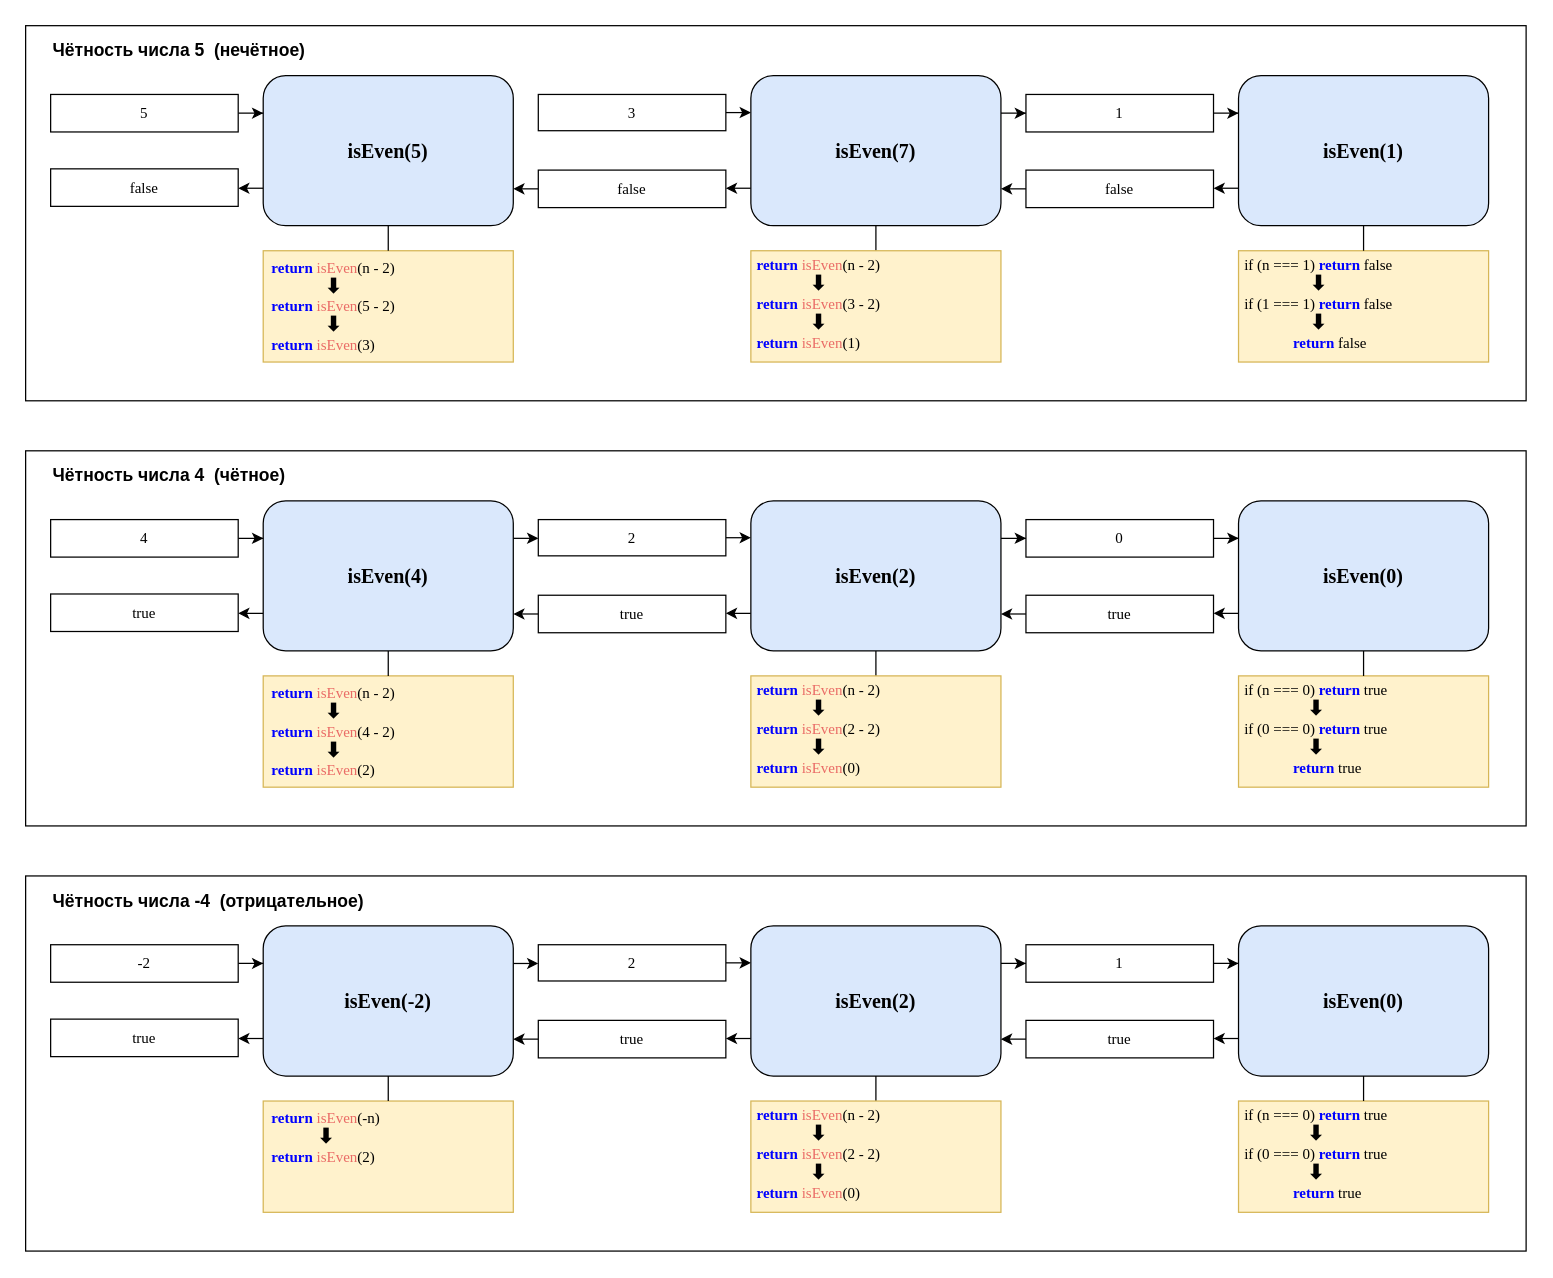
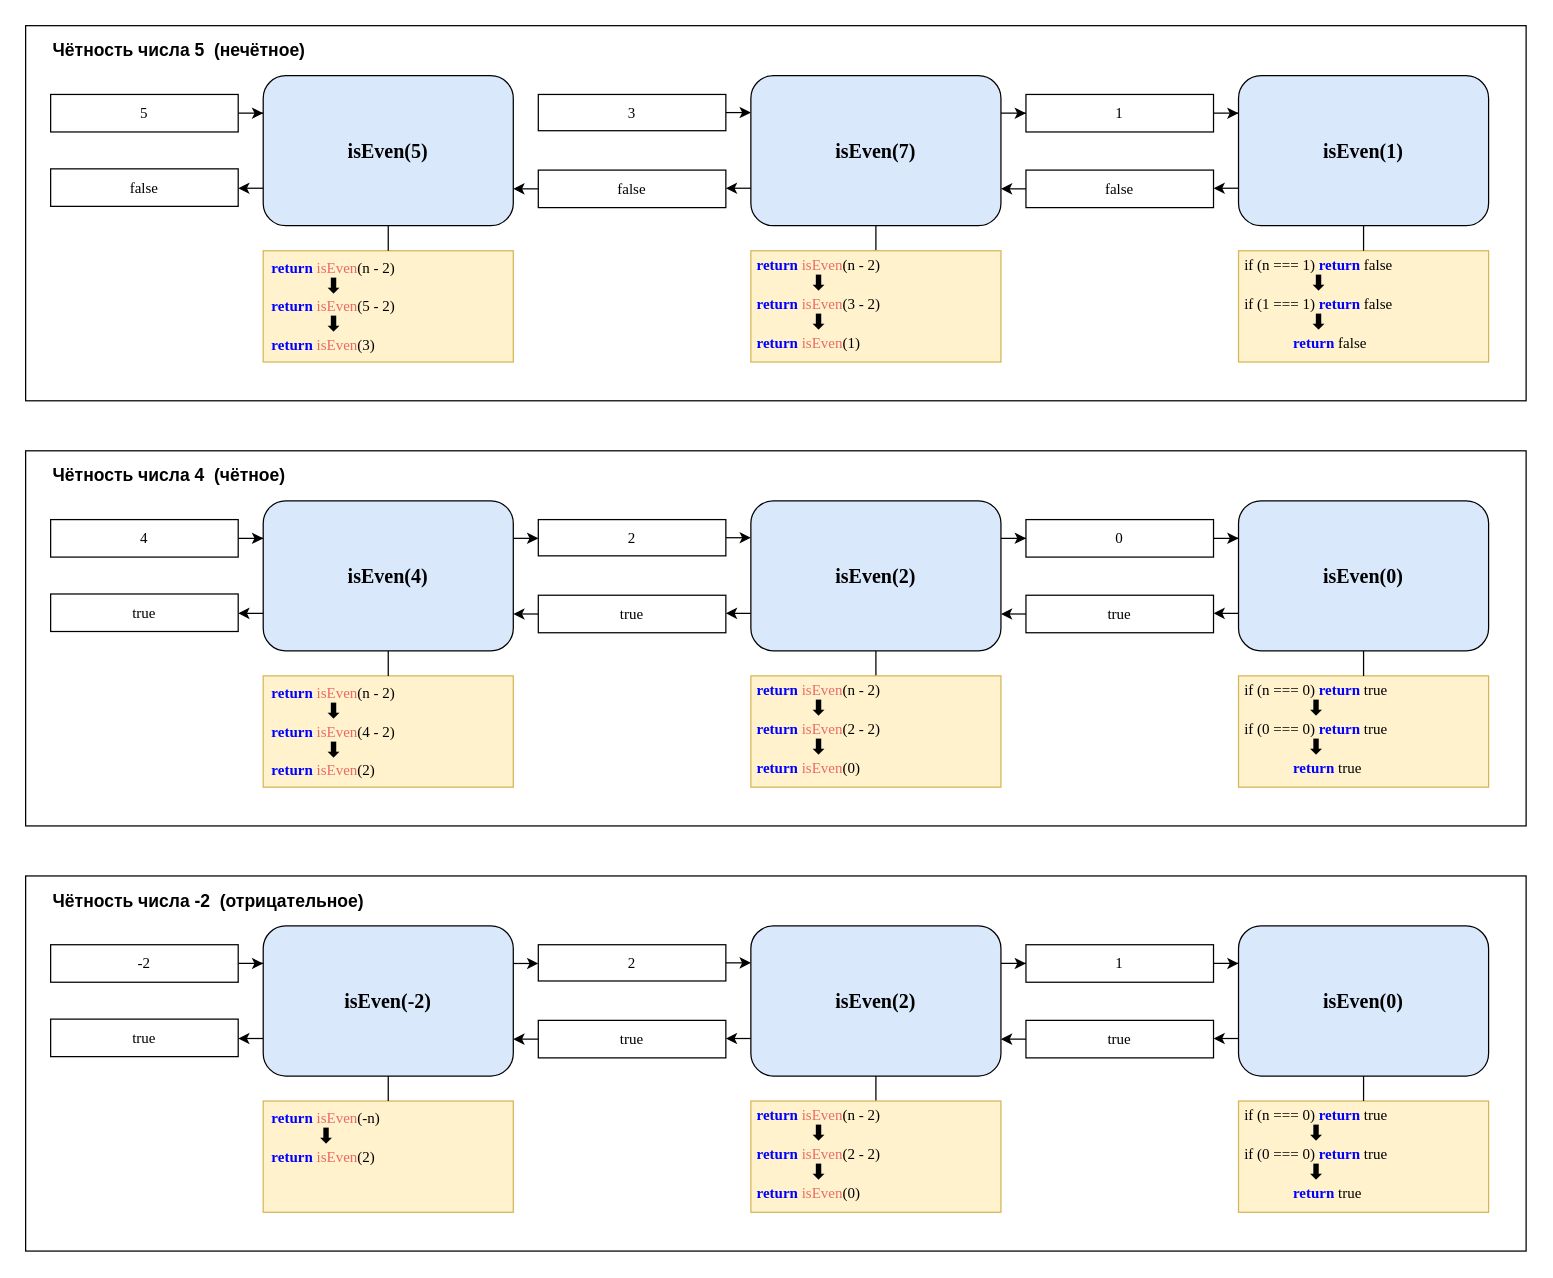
(213, 901) -> (213, 901)
